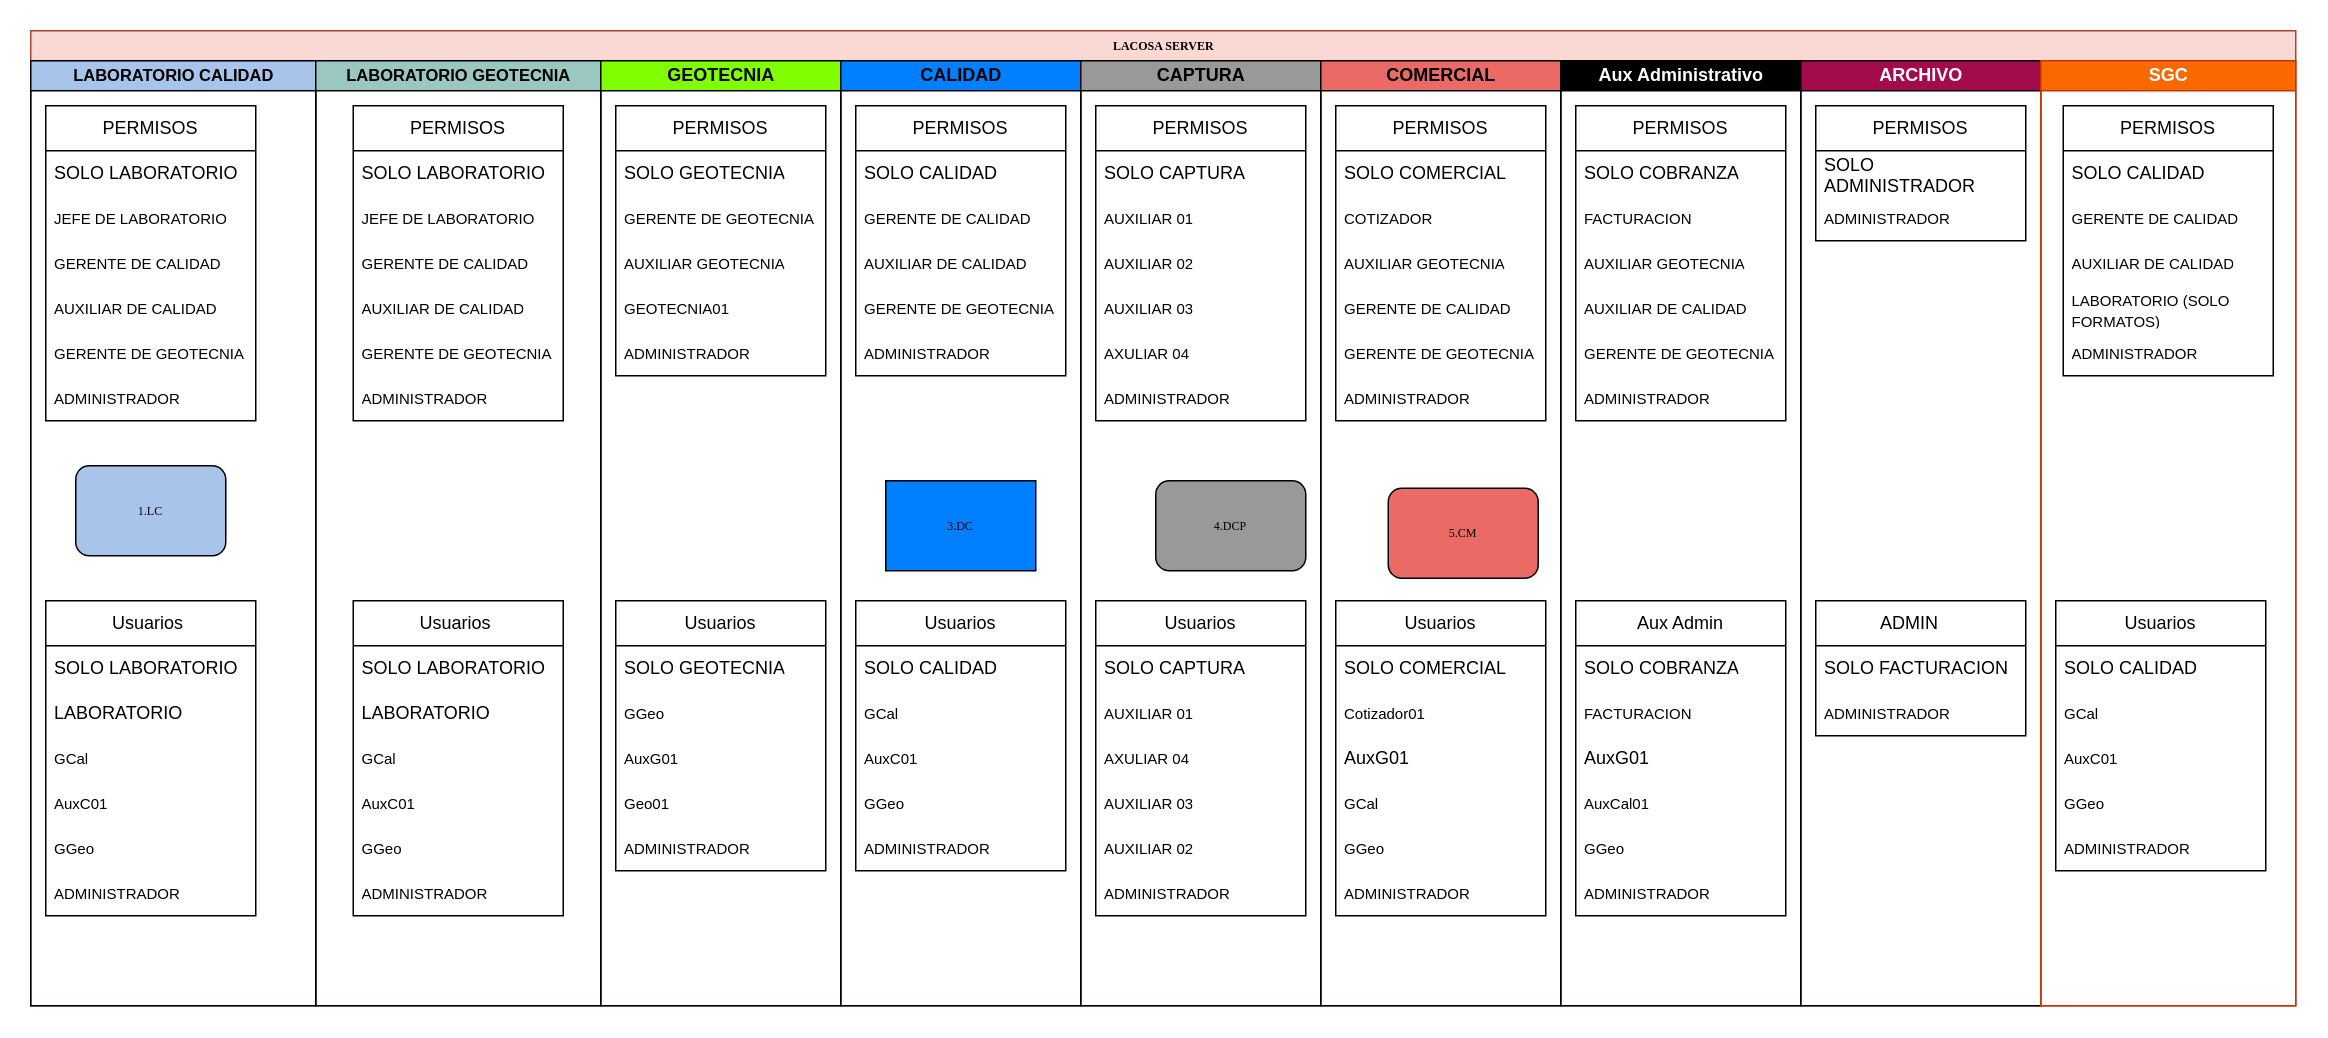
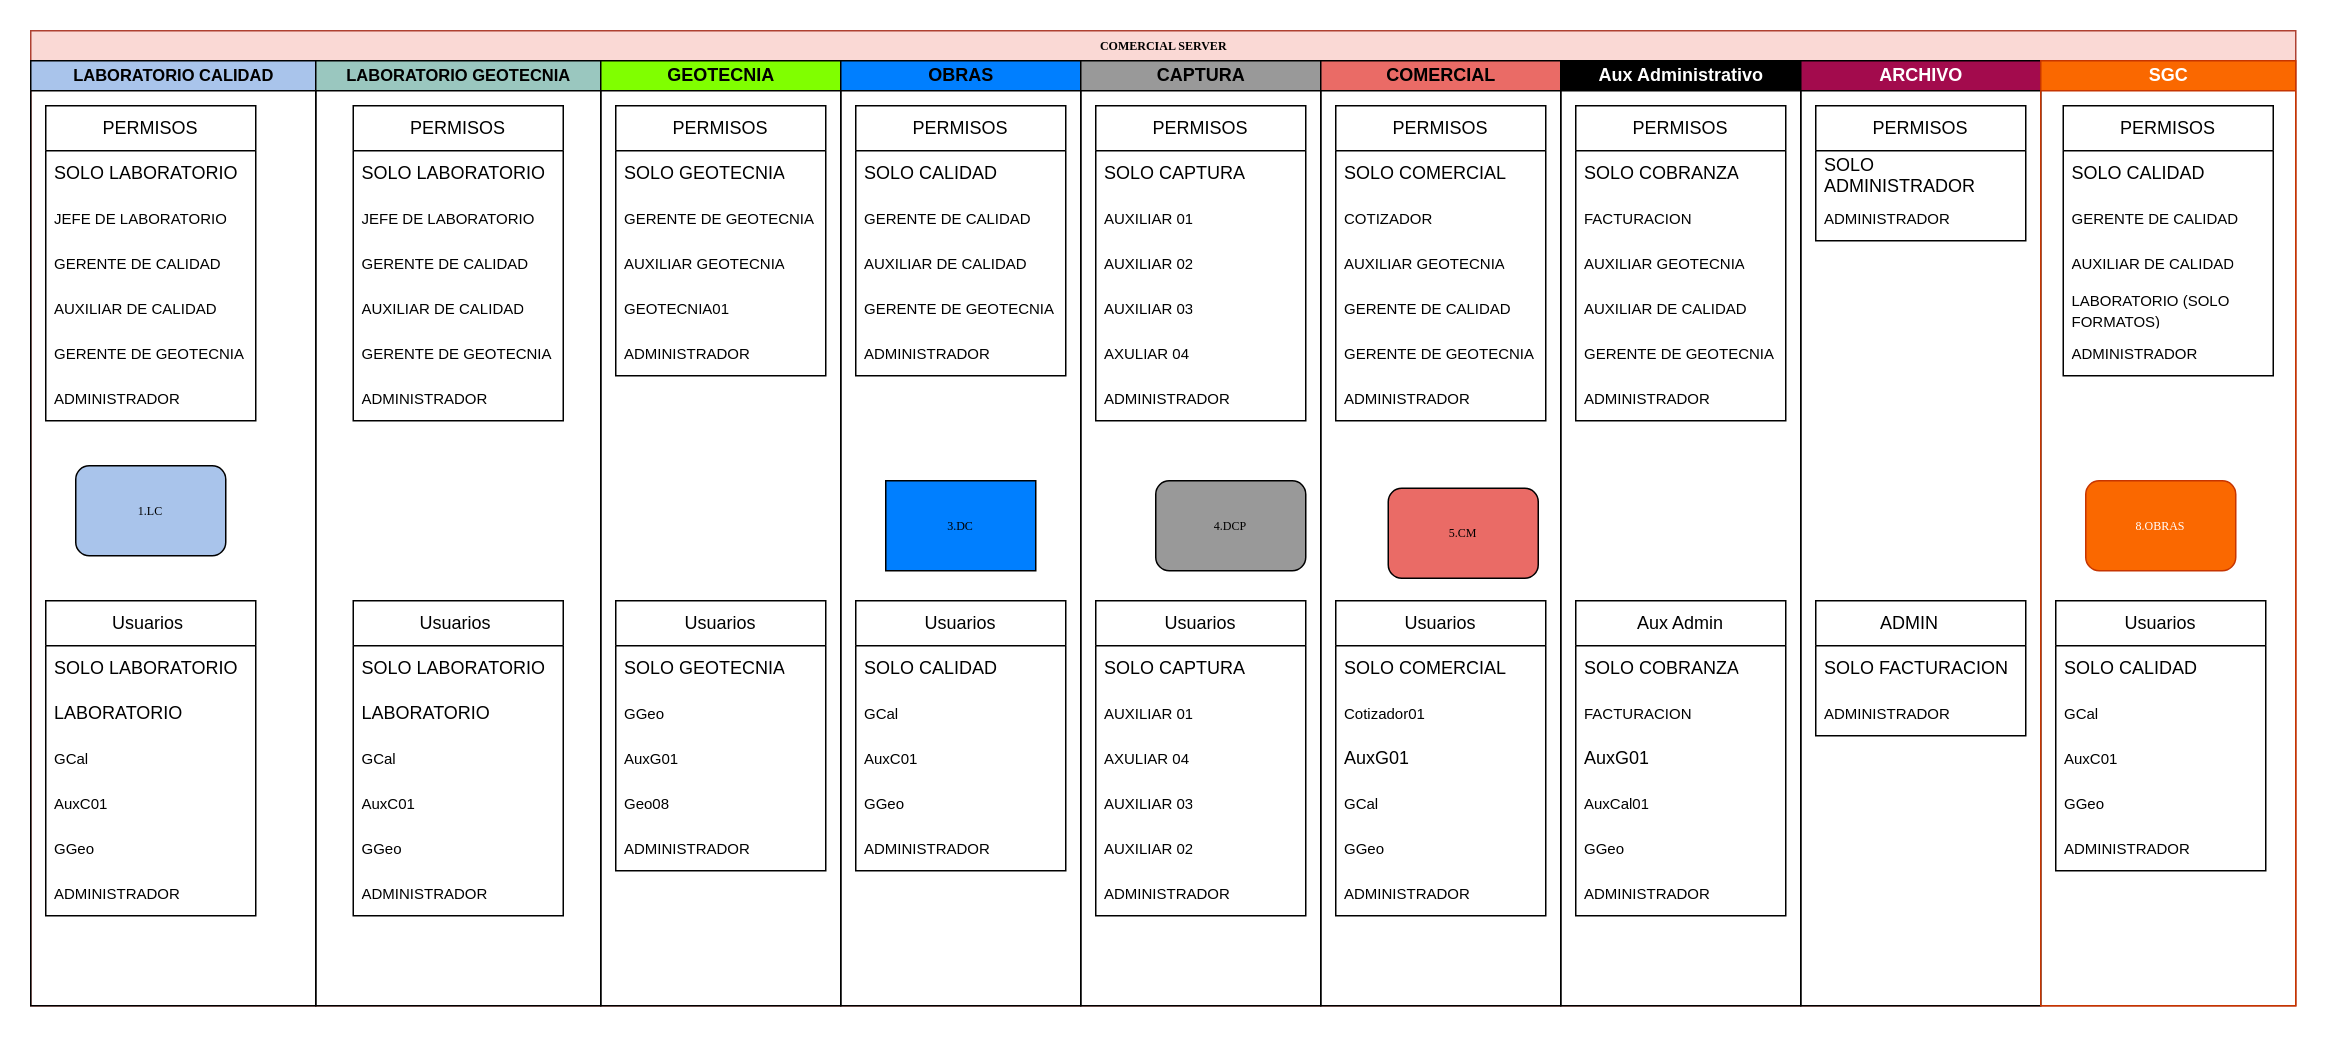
(1164, 46) -> (1164, 46)
(962, 76) -> (962, 76)
none -> (2161, 526)
(650, 803) -> (650, 803)
